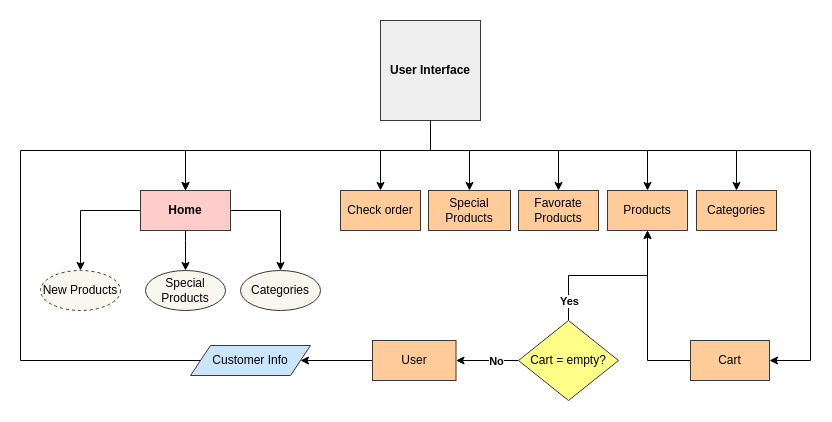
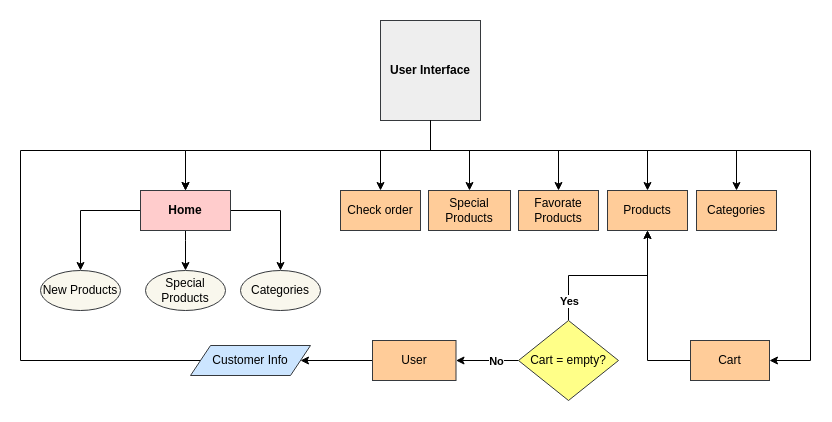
(81, 291) -> (81, 291)
